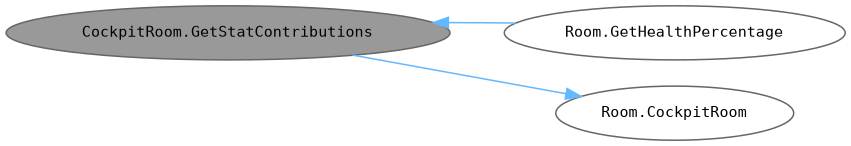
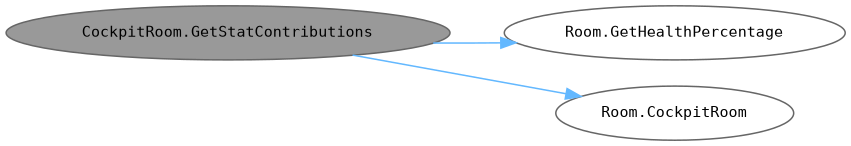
(482, 23) -> (467, 43)
